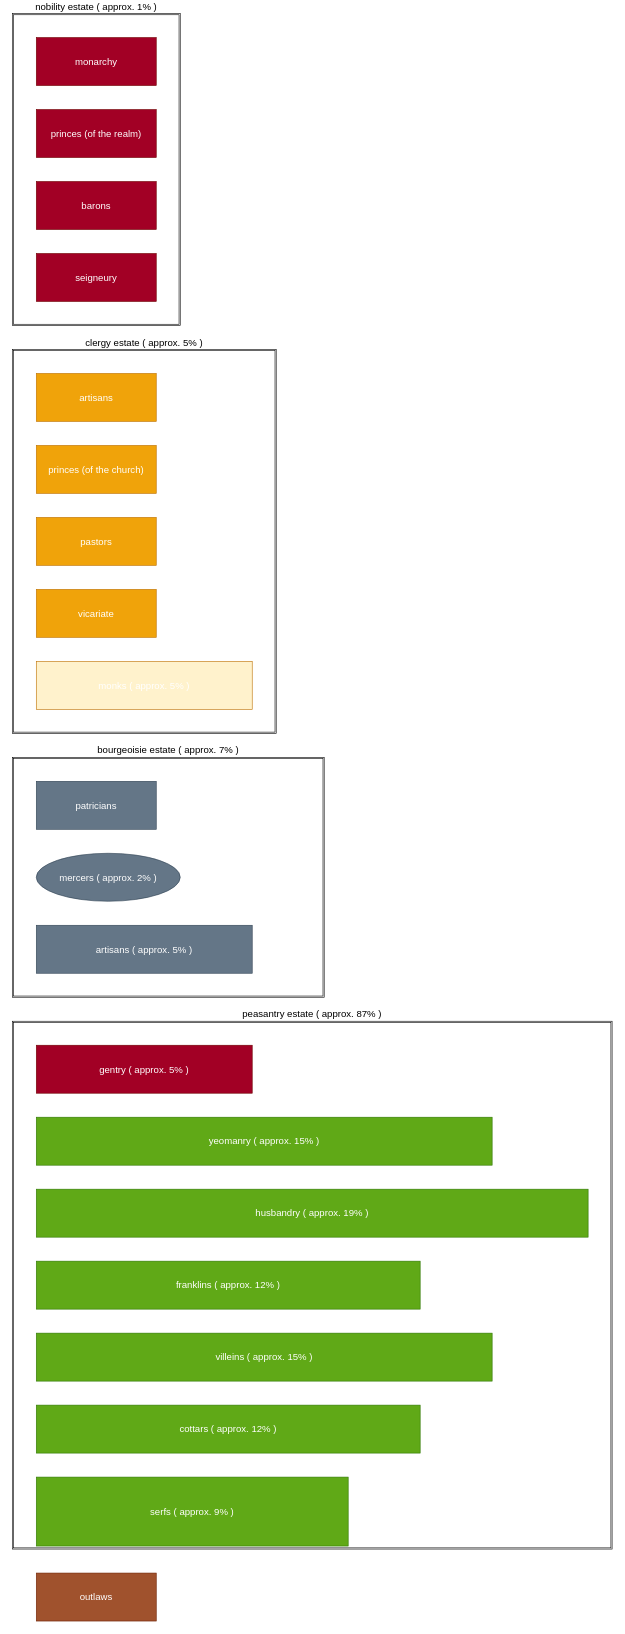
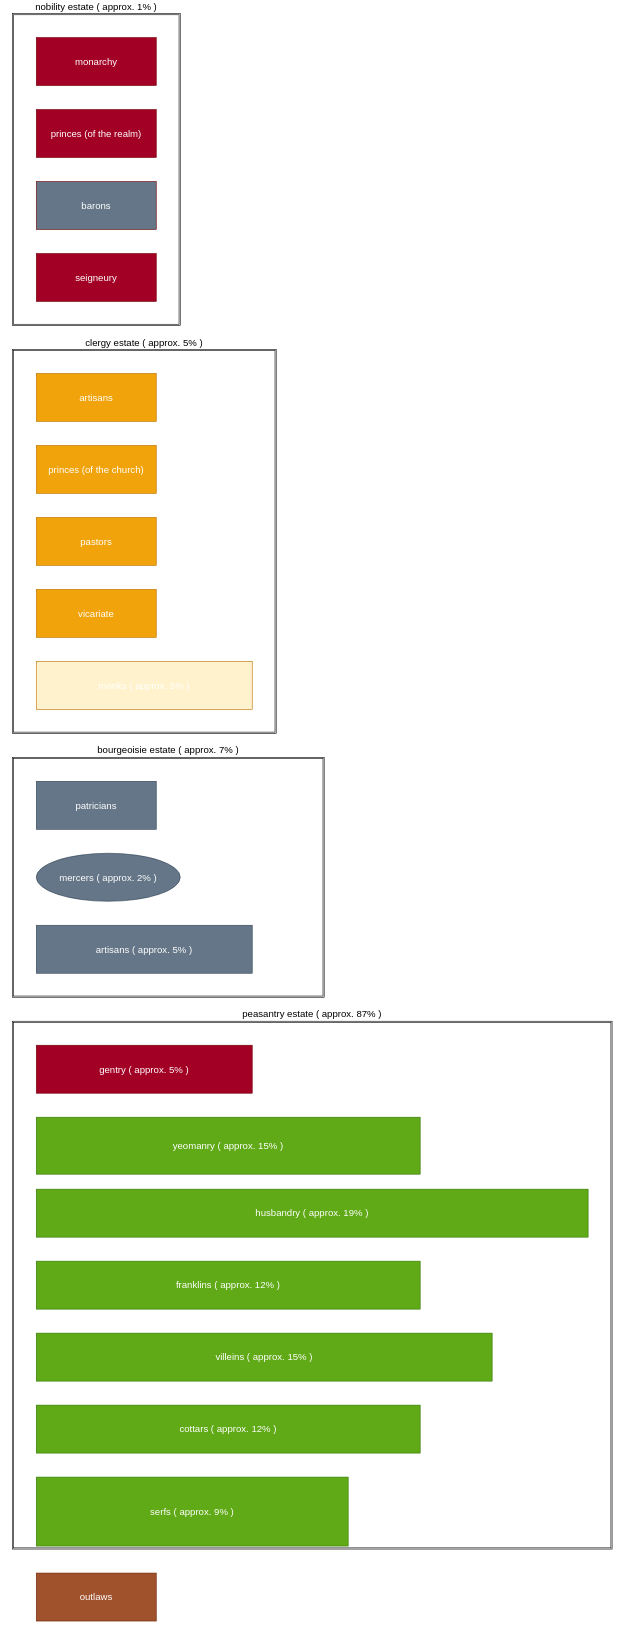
(96, 206) -> (96, 206)
(264, 1142) -> (228, 1146)
